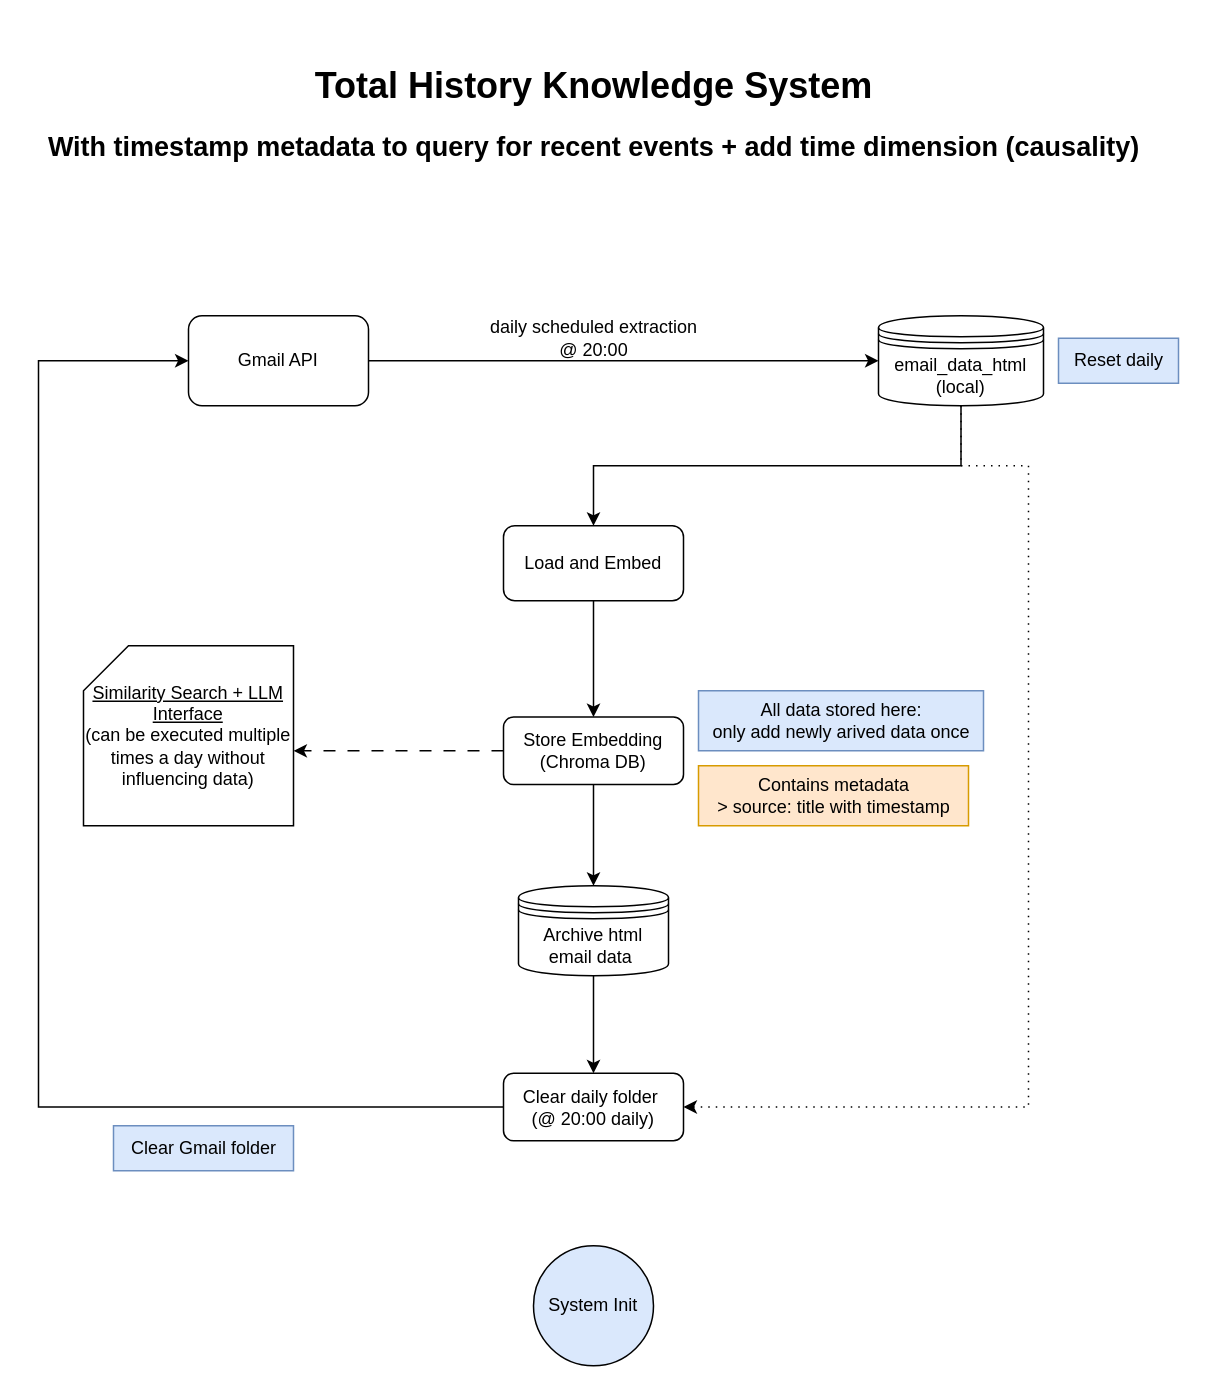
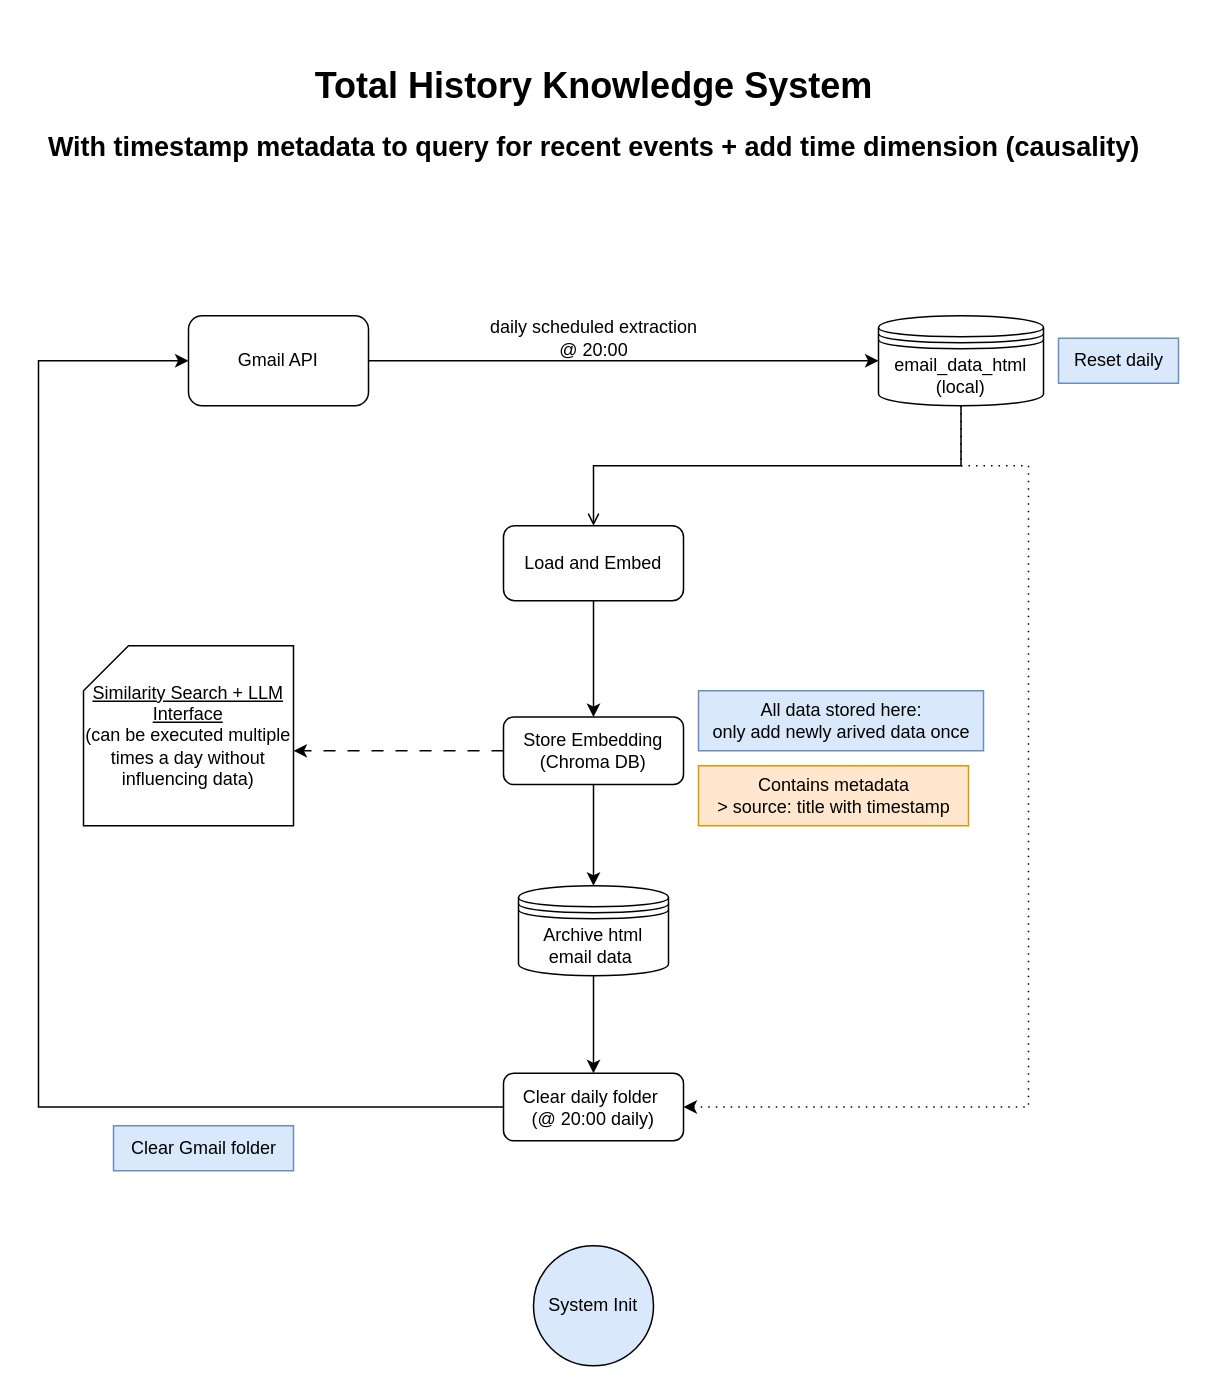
(593, 514) -> (593, 516)
